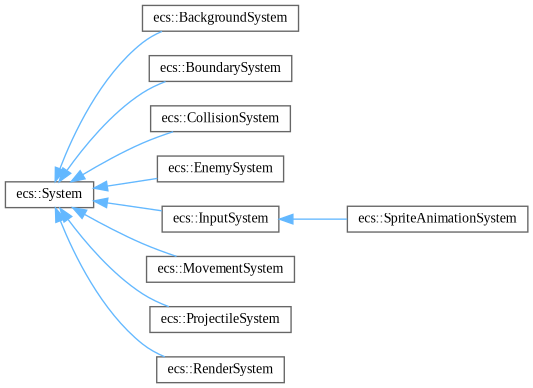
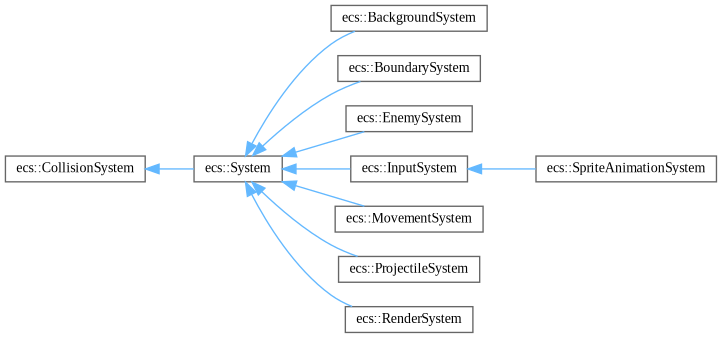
(127, 151) -> (176, 169)
